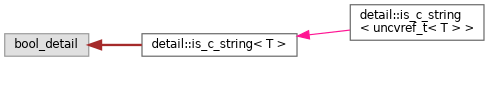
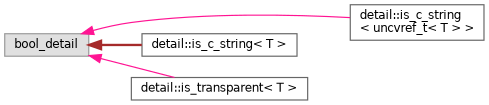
(330, 32) -> (221, 16)
none -> (220, 89)
